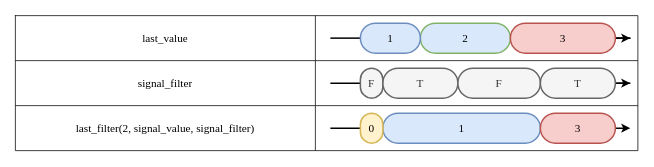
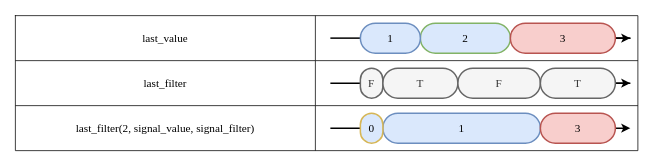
(165, 83) -> (165, 83)
(372, 128) -> (372, 128)
